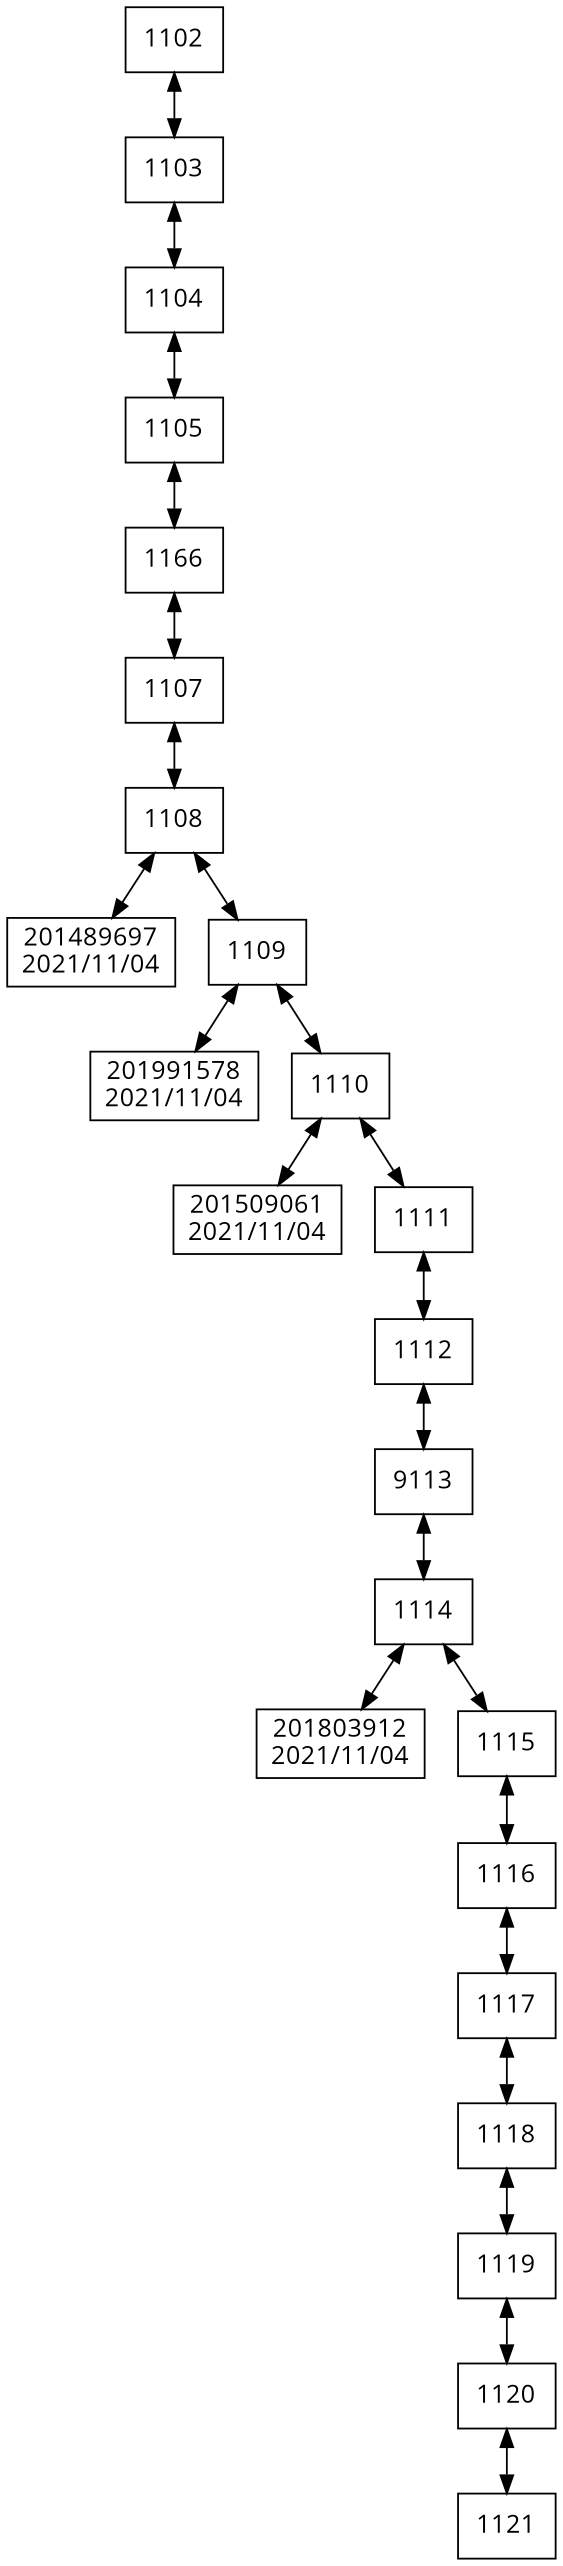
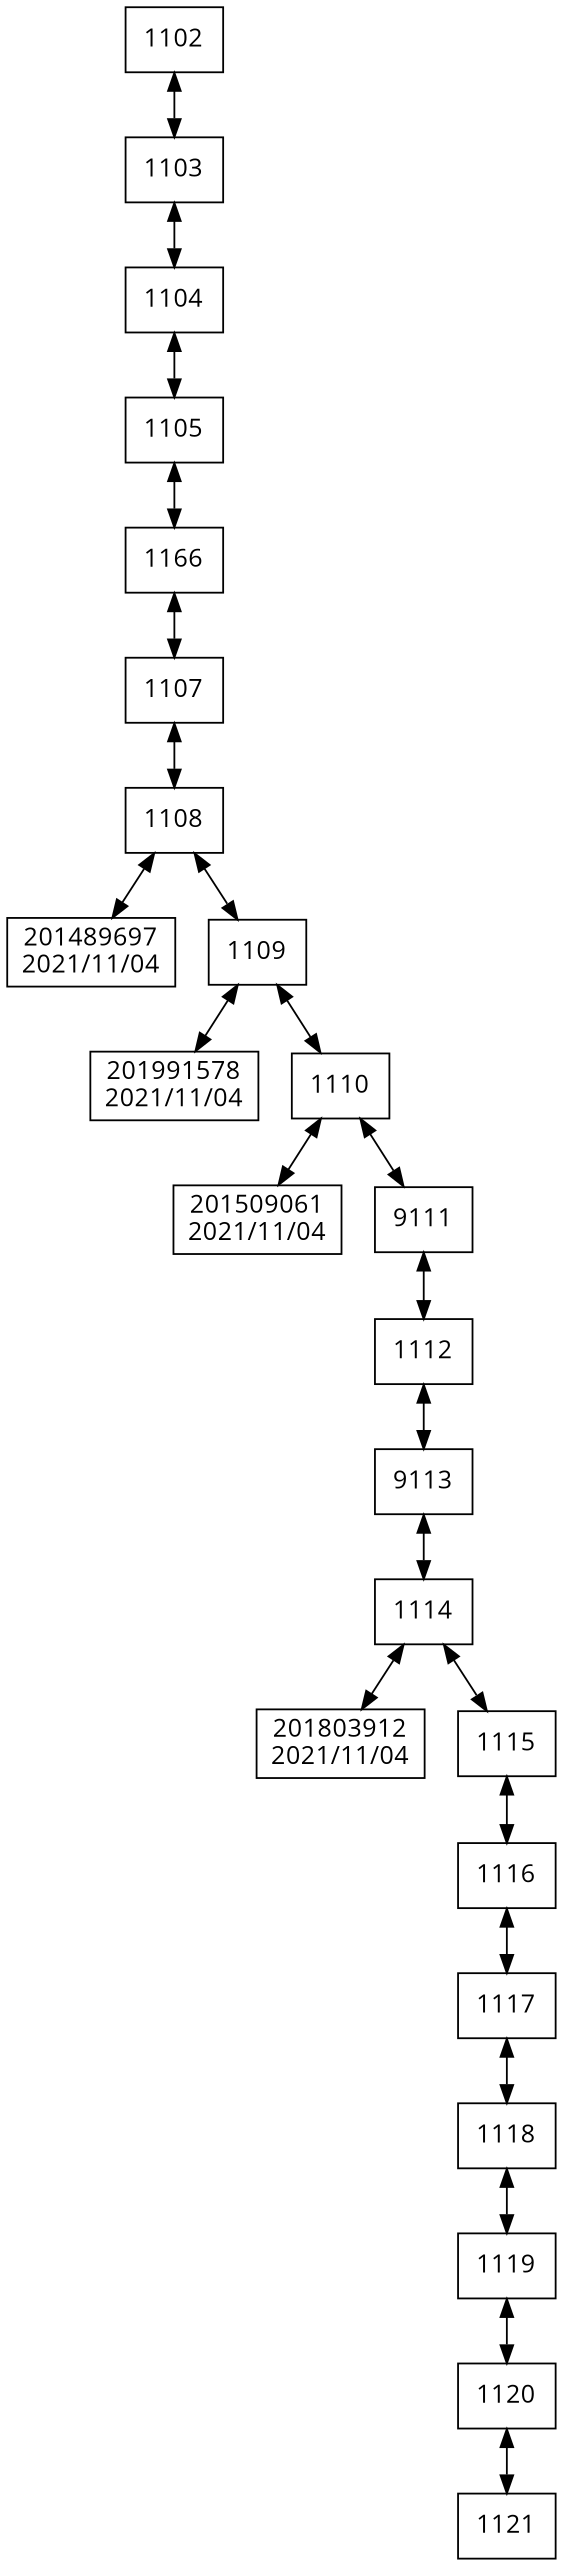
(424, 1220) -> (424, 1220)
